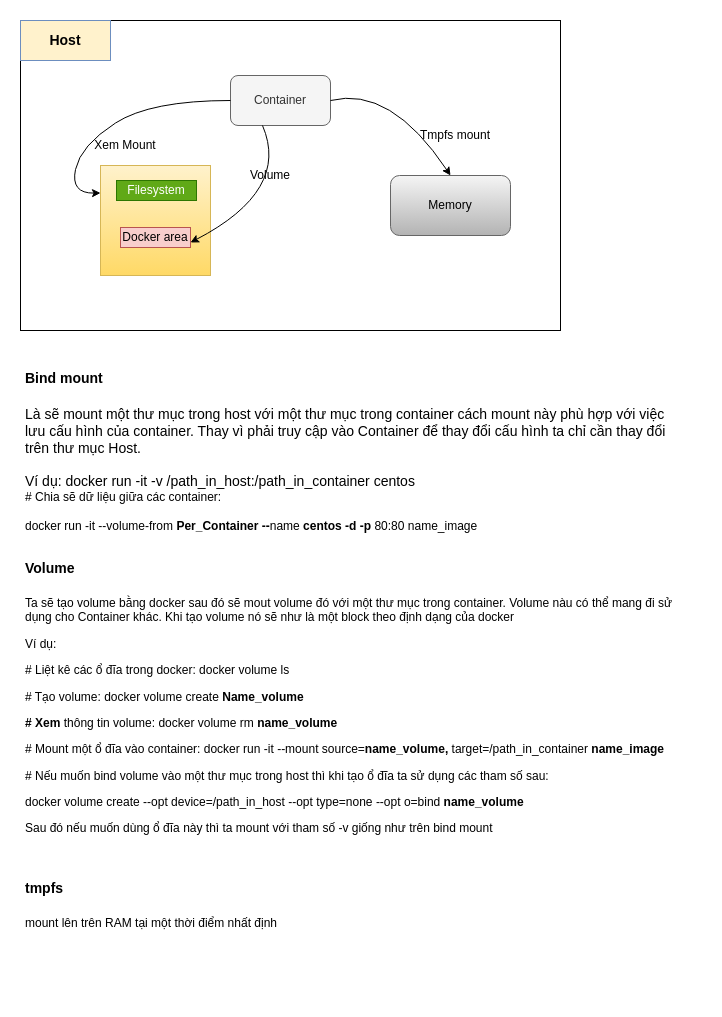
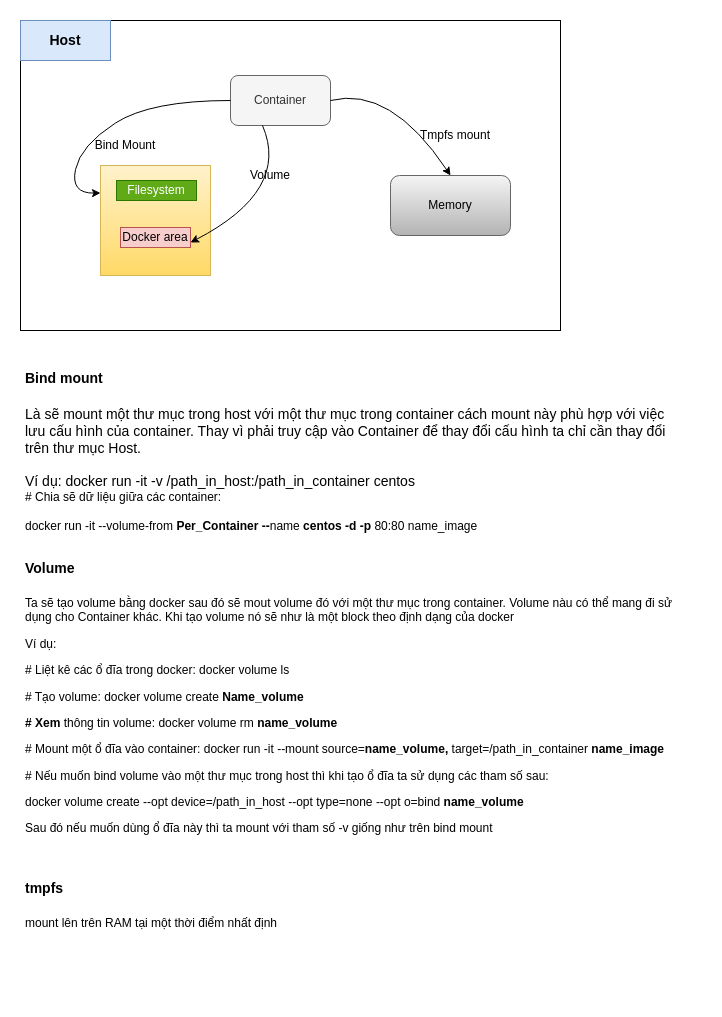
(66, 41) -> (66, 41)
(126, 146) -> (126, 146)
